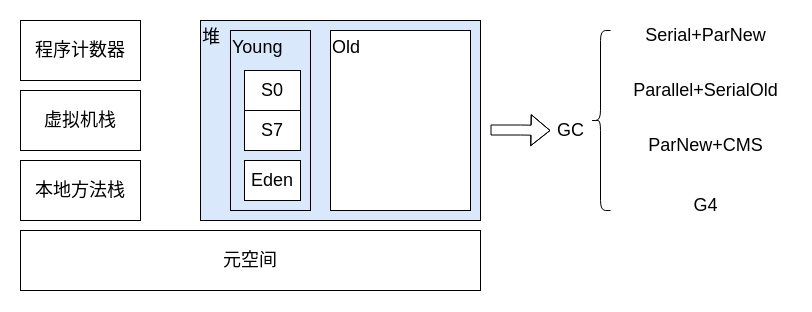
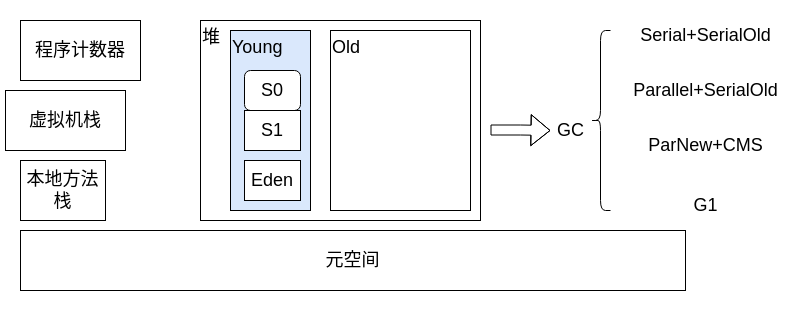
(706, 36) -> (706, 36)
(212, 38) -> (212, 38)
(273, 91) -> (273, 91)
(81, 121) -> (66, 121)
(273, 131) -> (273, 131)
(81, 191) -> (63, 191)
(706, 206) -> (706, 206)
(251, 261) -> (353, 261)
